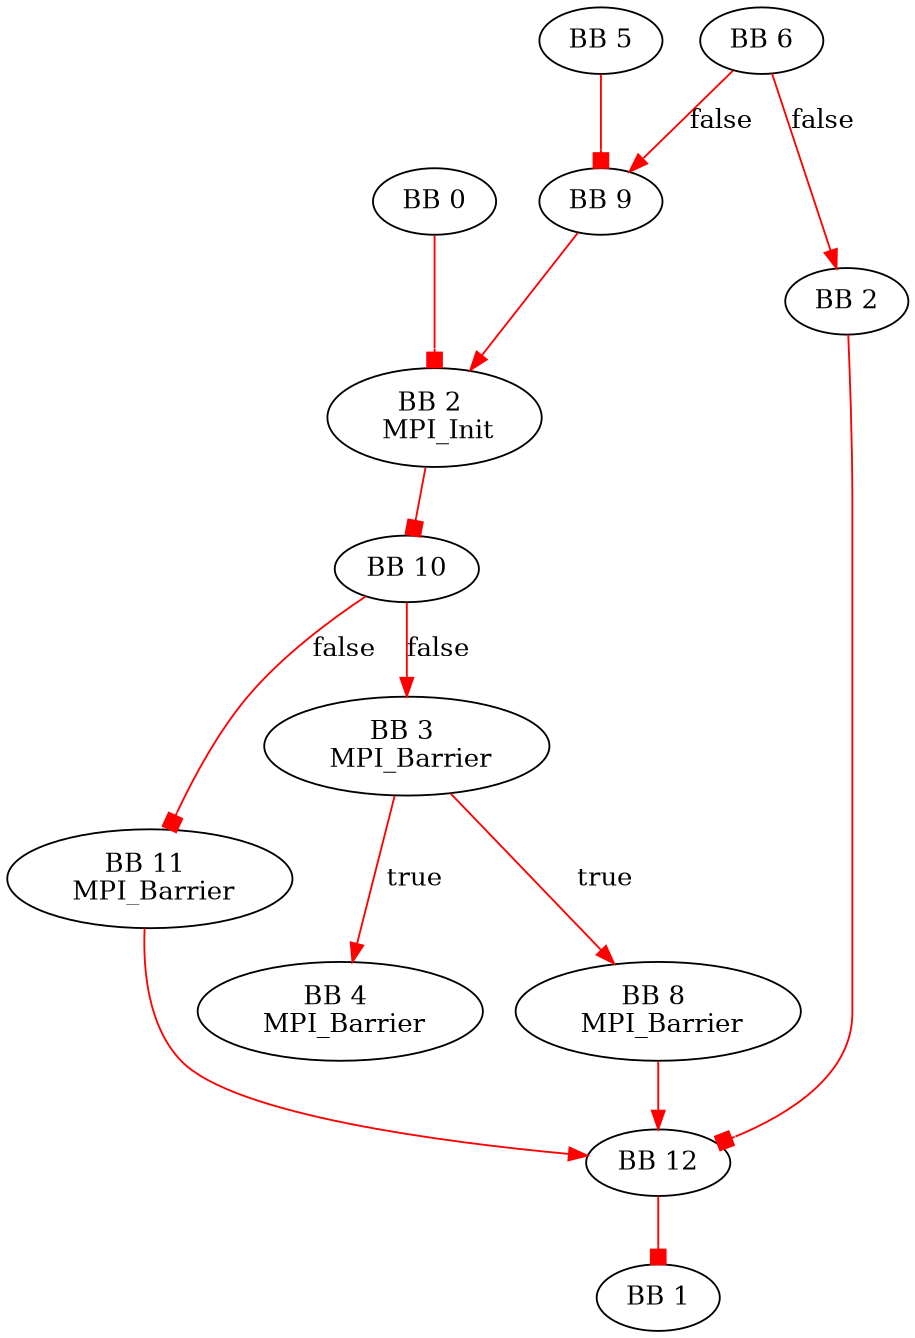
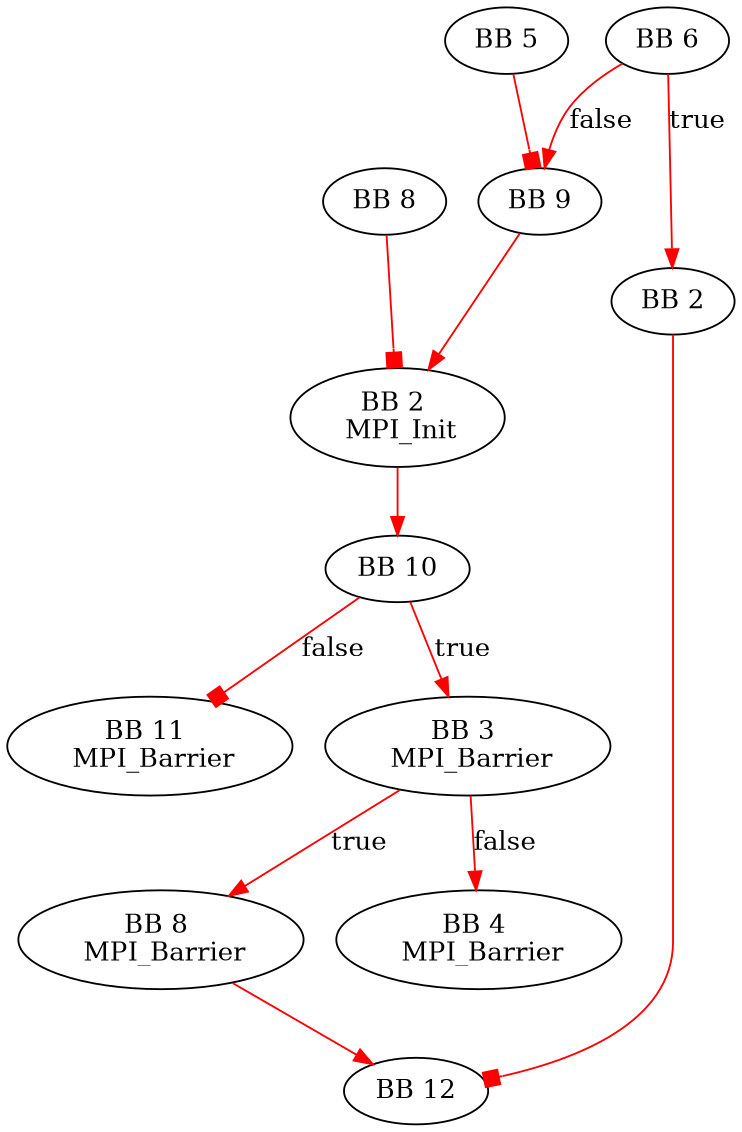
(823, 121) -> (698, 121)
(435, 201) -> (385, 201)
(421, 492) -> (398, 492)
(438, 649) -> (463, 649)
(415, 879) -> (505, 843)
(300, 1113) -> none
(658, 1298) -> none
